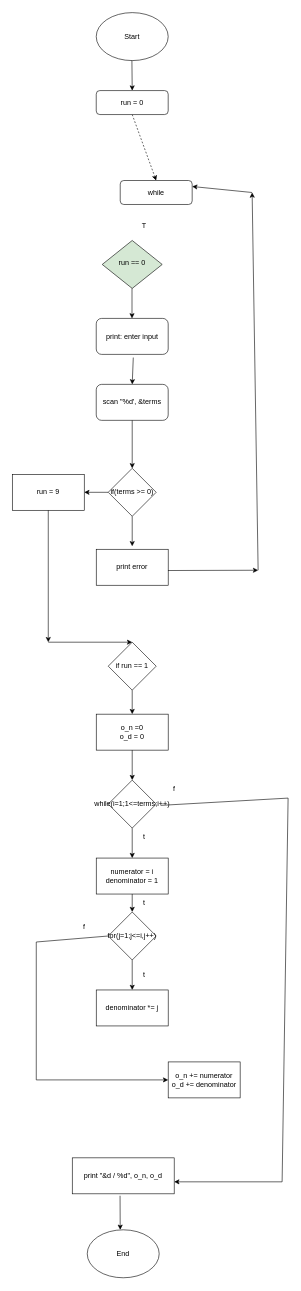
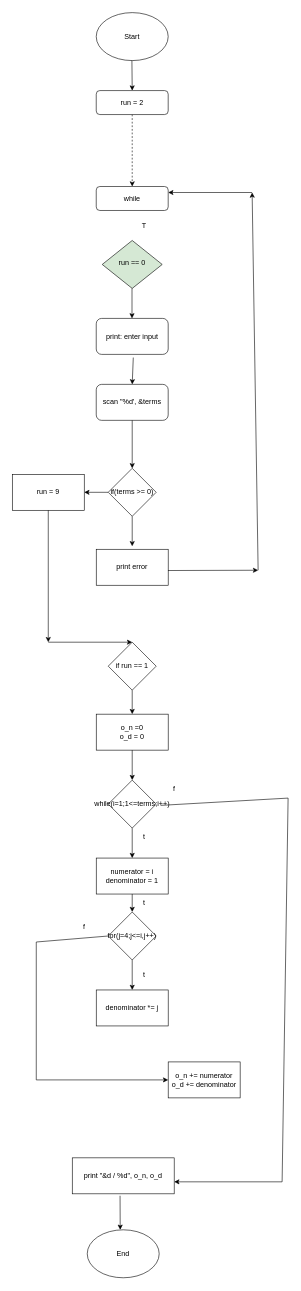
(132, 102) -> (132, 102)
(156, 192) -> (132, 198)
(132, 936) -> (132, 936)
